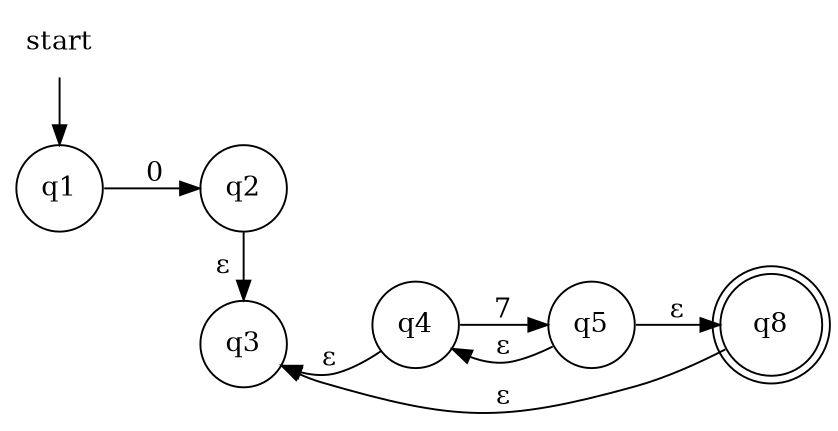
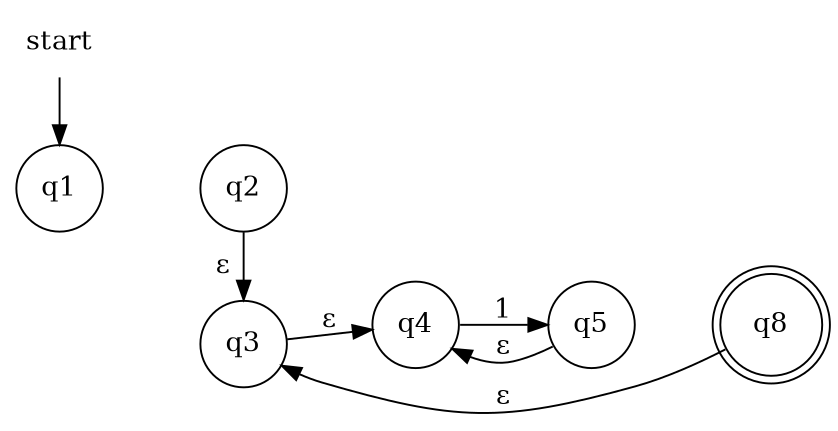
(142, 188) -> none
(504, 310) -> (504, 310)
(668, 325) -> none
(343, 371) -> (320, 336)
